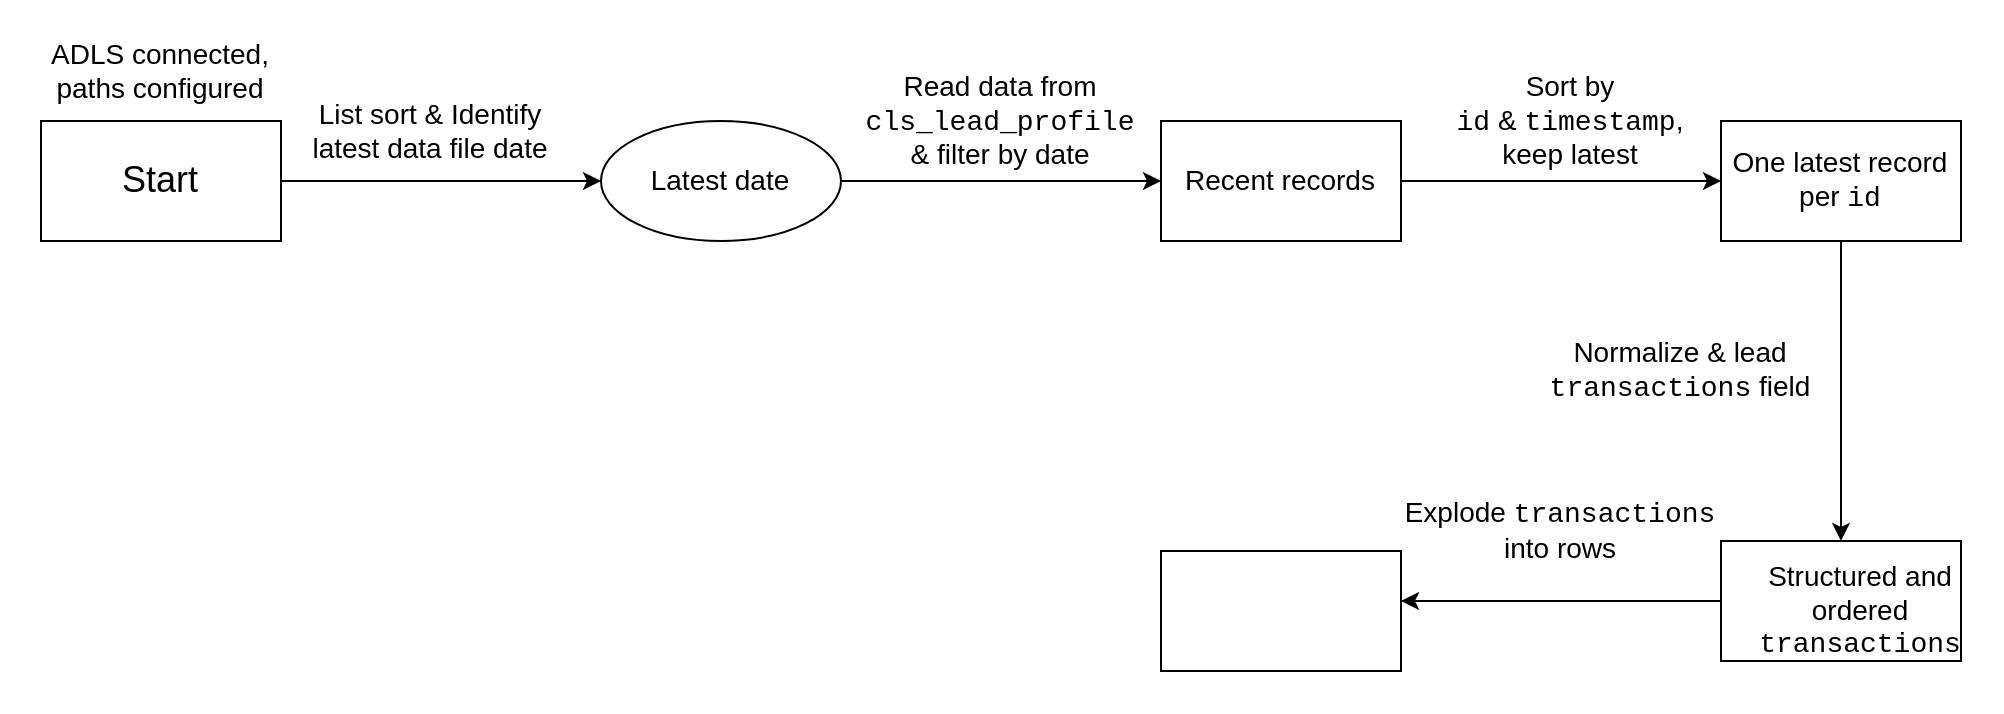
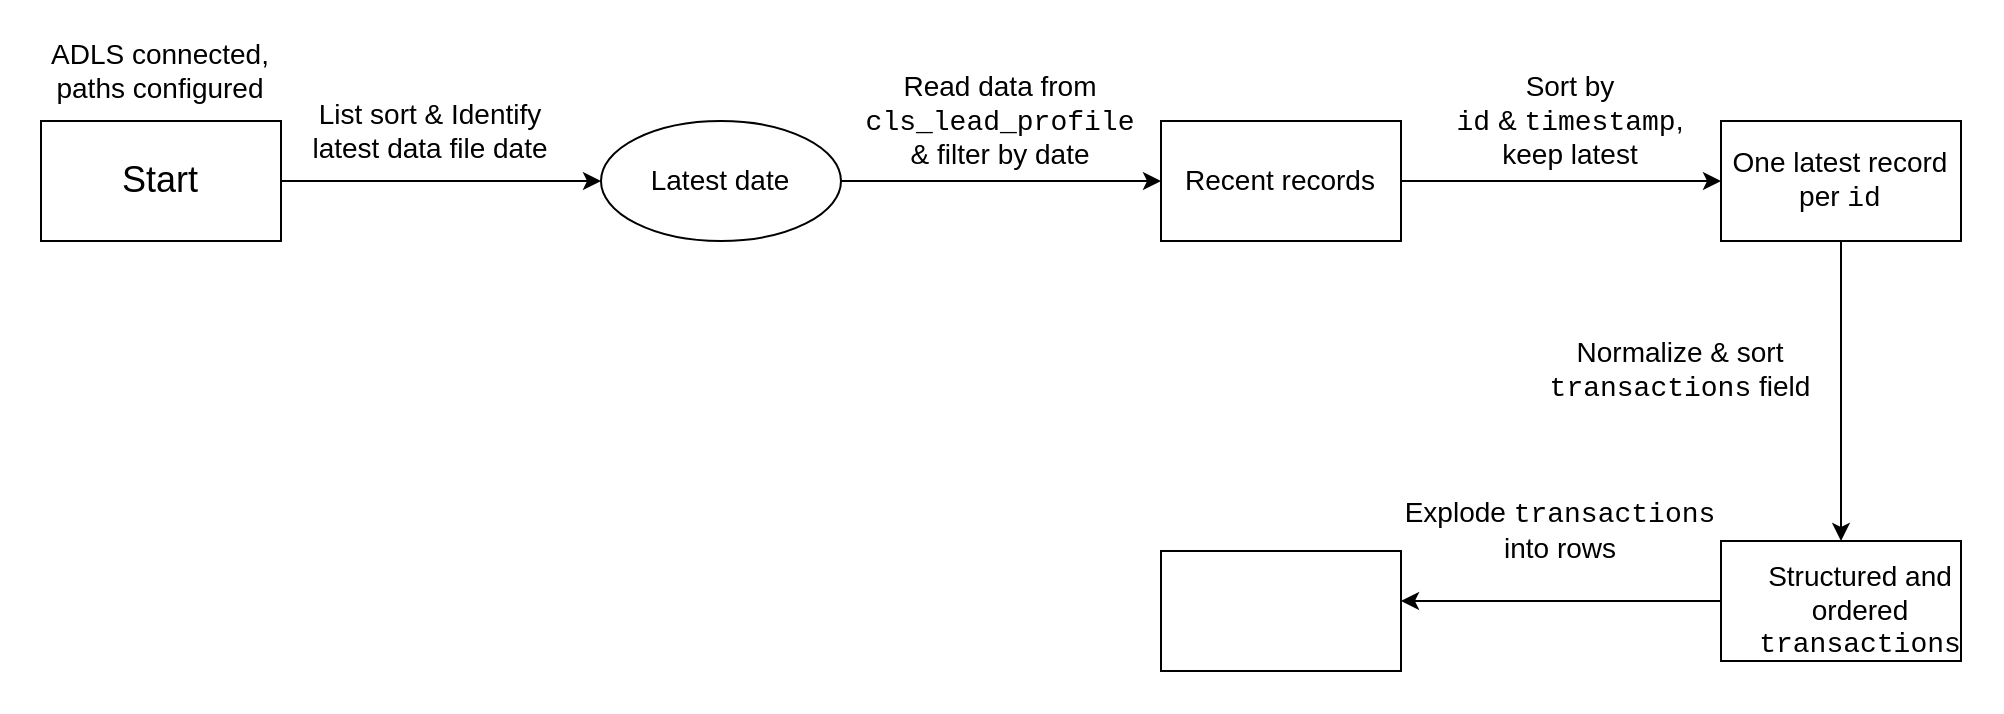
(1681, 371) -> (1681, 371)
